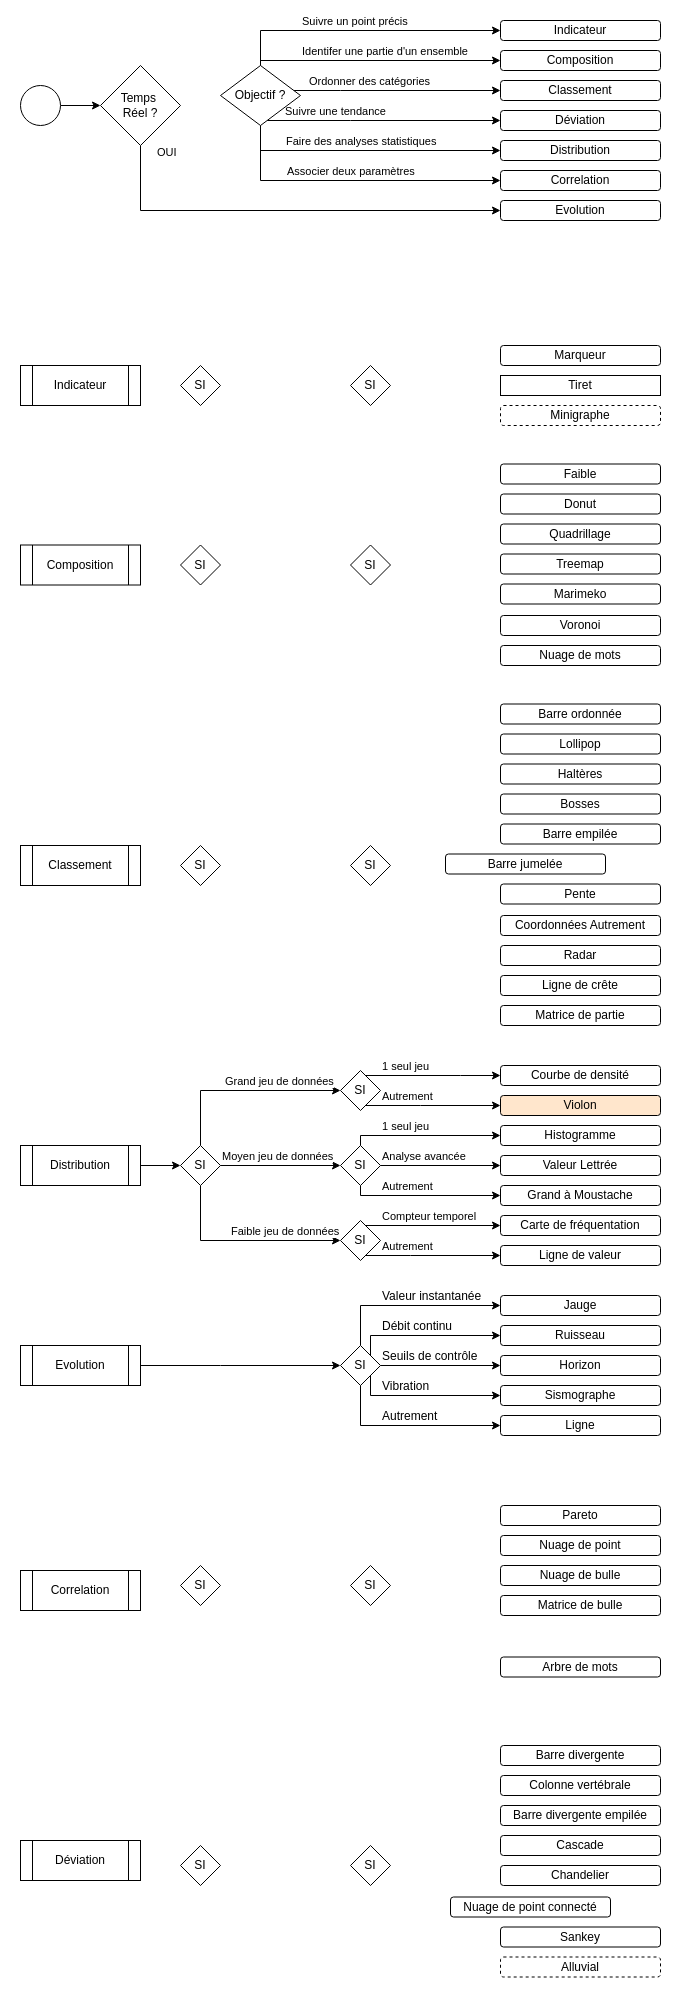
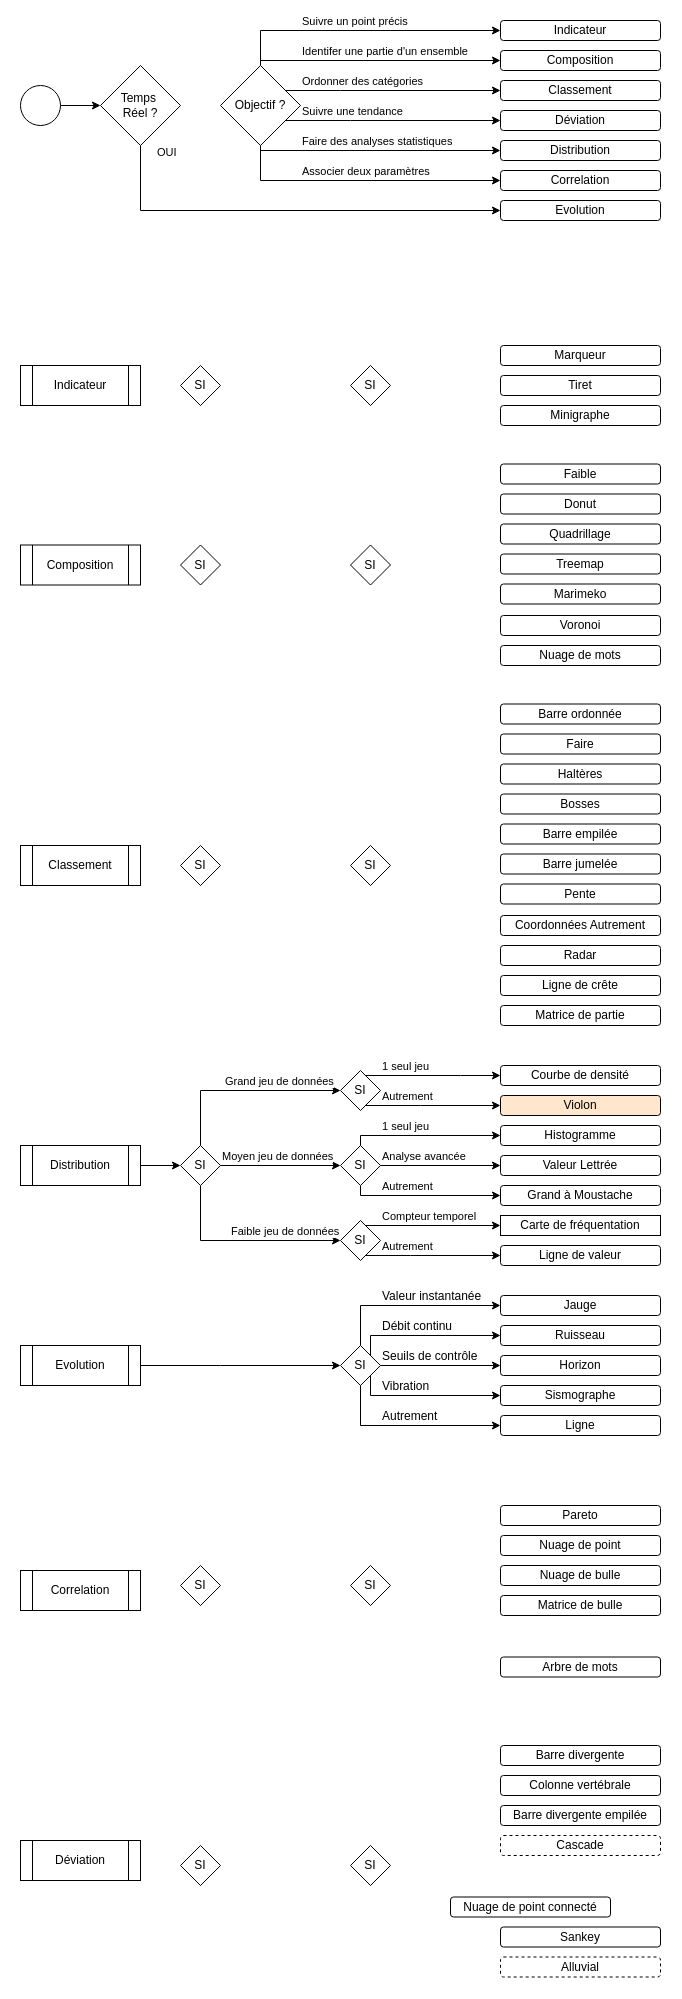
(261, 96) -> (261, 106)
(581, 386) -> (581, 386)
(581, 416) -> (581, 416)
(581, 745) -> (581, 745)
(526, 864) -> (581, 864)
(581, 1226) -> (581, 1226)
(581, 1846) -> (581, 1846)
(581, 1876) -> none
